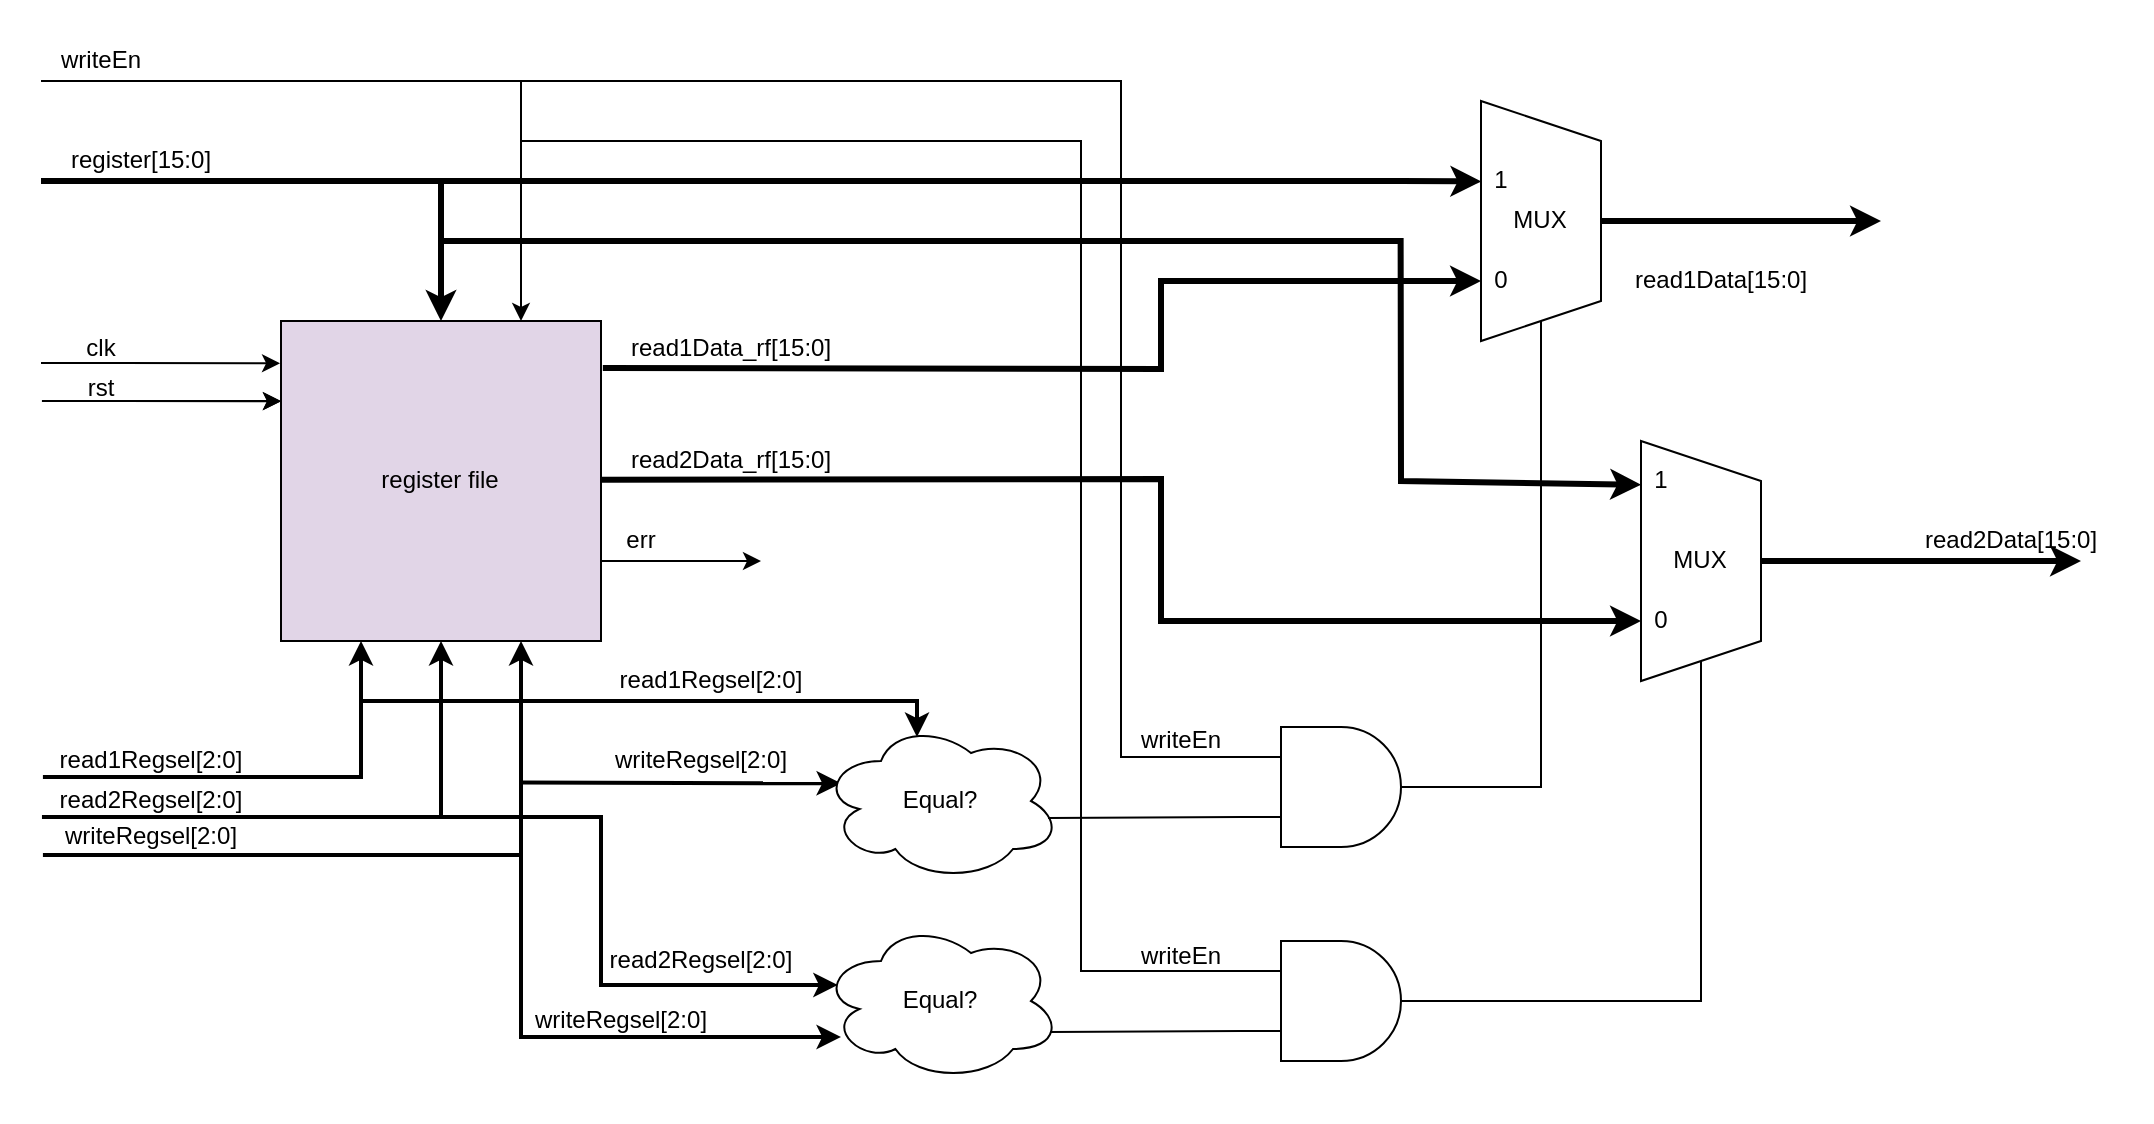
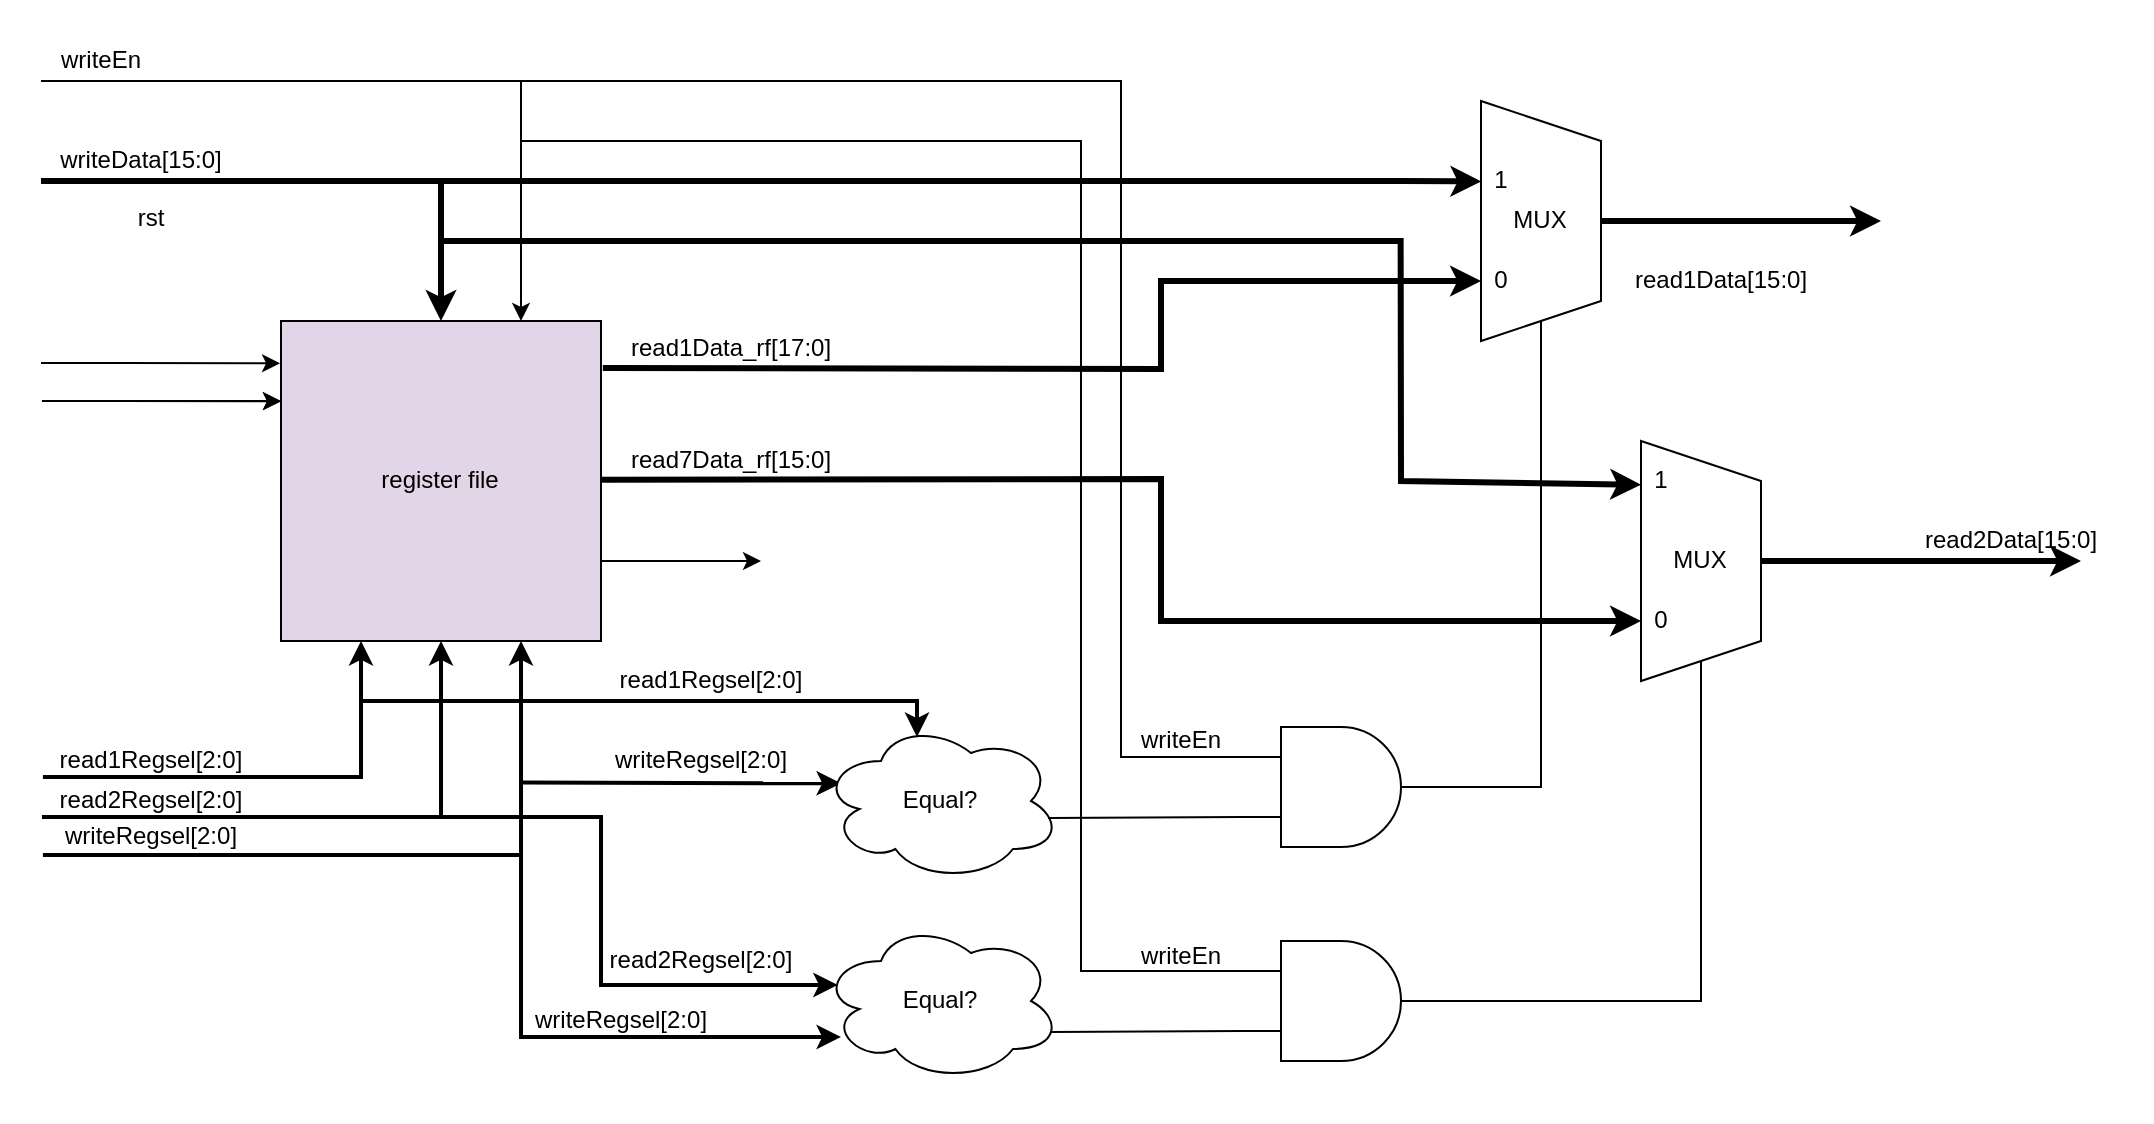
(142, 161) -> (142, 161)
(101, 349) -> none
(732, 349) -> (732, 349)
(101, 389) -> (151, 219)
(732, 461) -> (732, 461)
(641, 541) -> none
